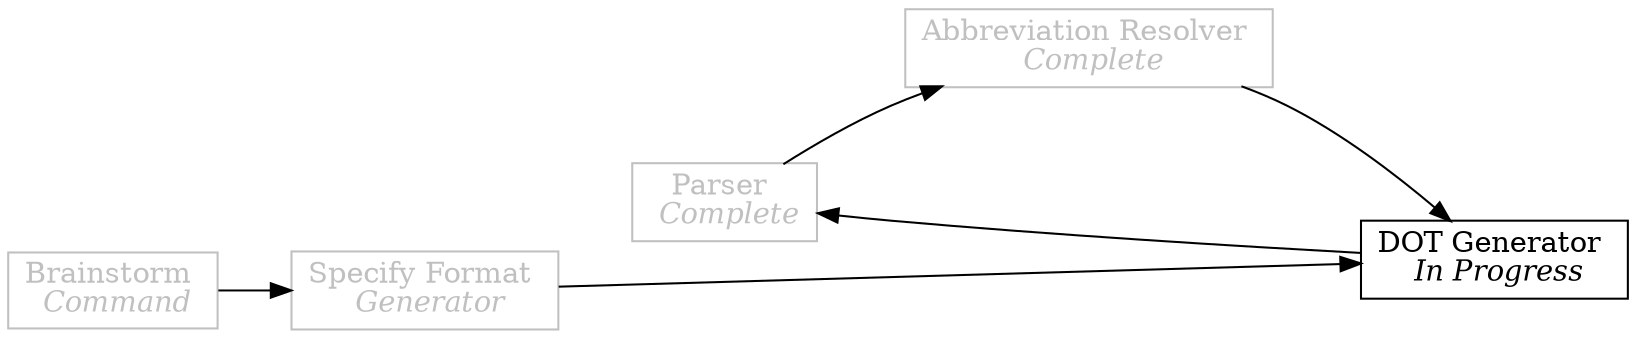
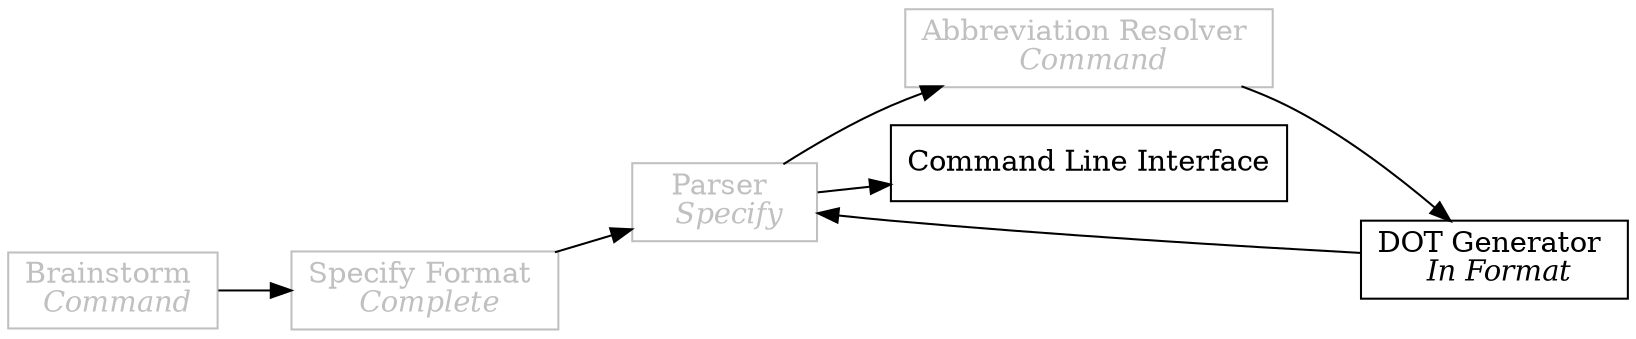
(1094, 61) -> (1094, 61)
none -> (1089, 163)
(730, 215) -> (730, 215)
(1500, 272) -> (1500, 272)
(949, 275) -> (583, 244)
(430, 303) -> (430, 303)
